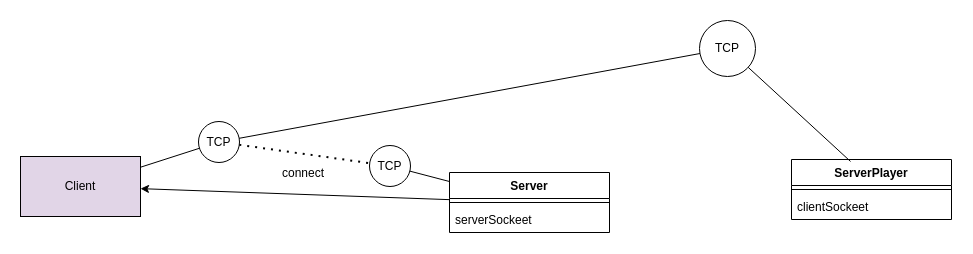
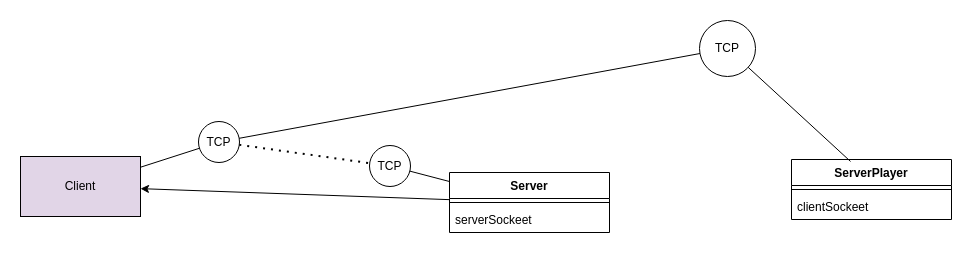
(305, 172) -> none
